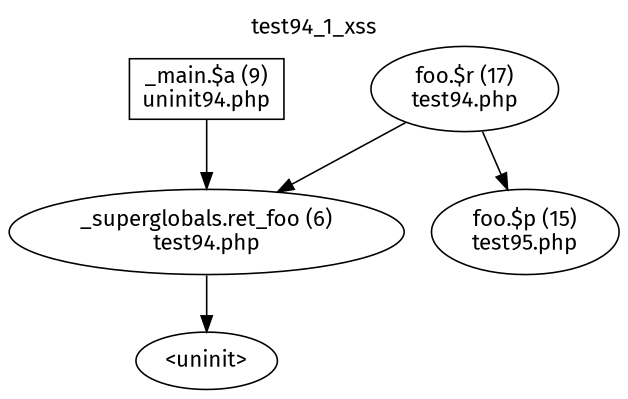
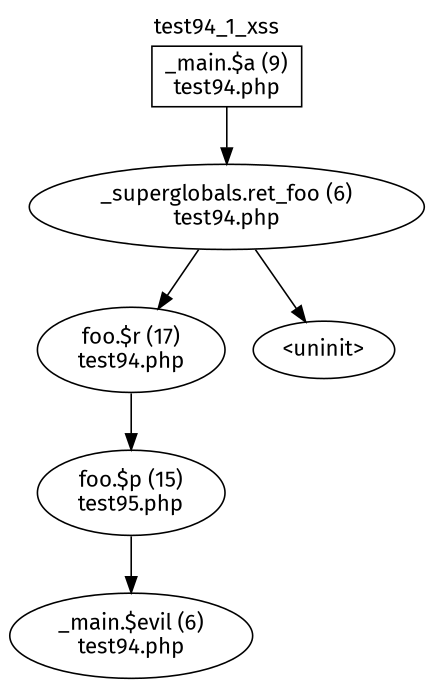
(207, 89) -> (227, 76)
(349, 153) -> (183, 273)
none -> (131, 636)
